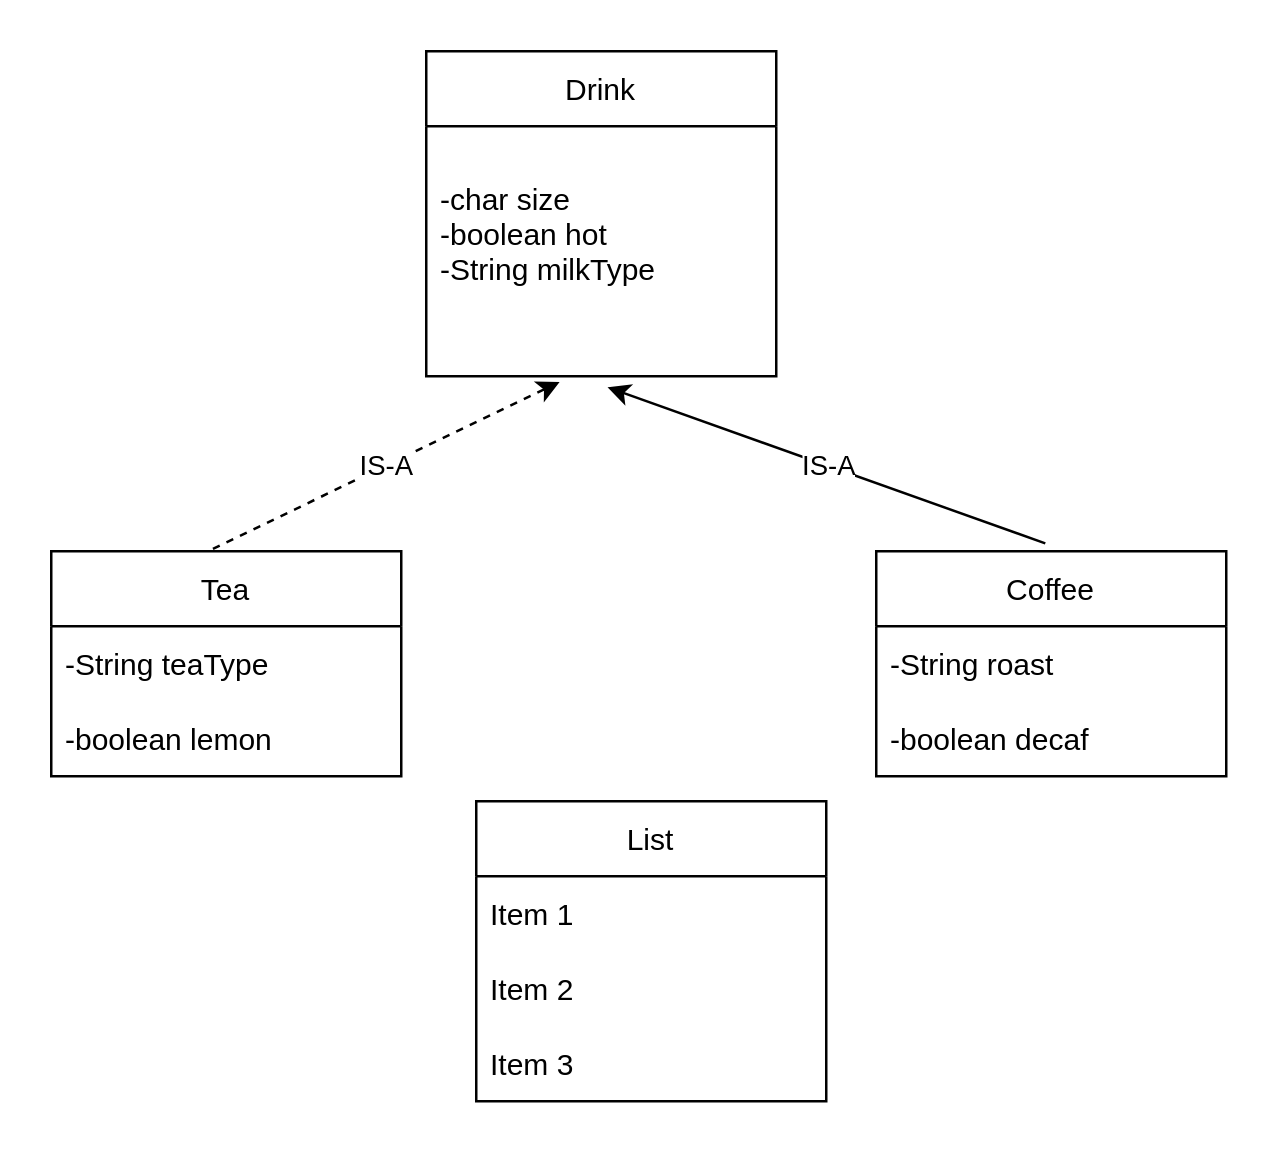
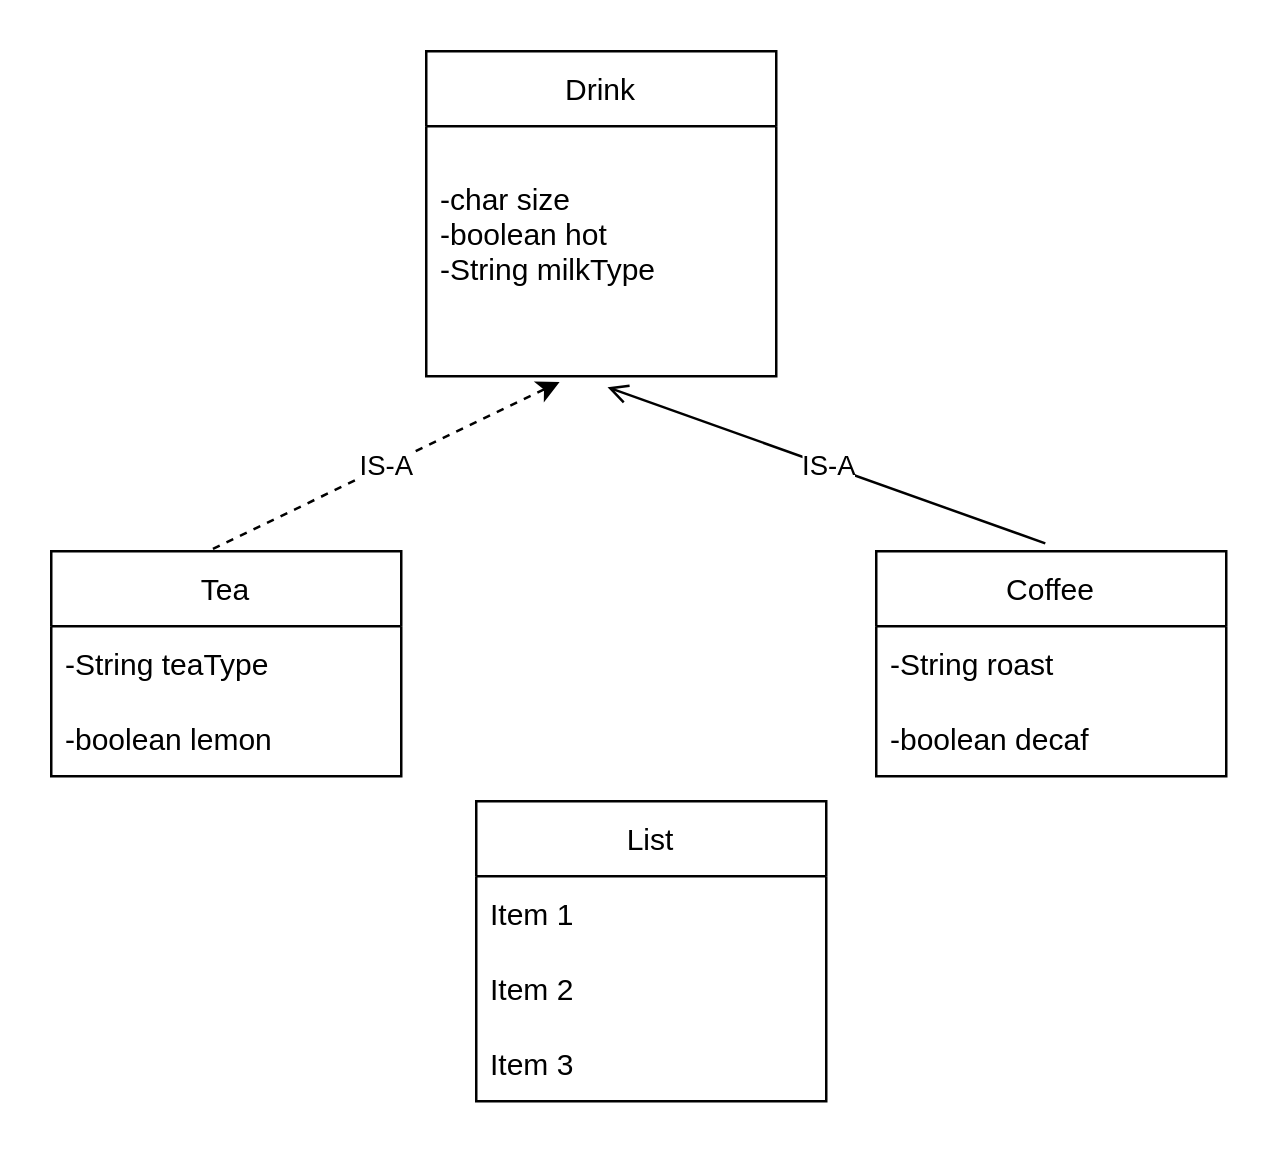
(624, 393) -> (619, 391)
